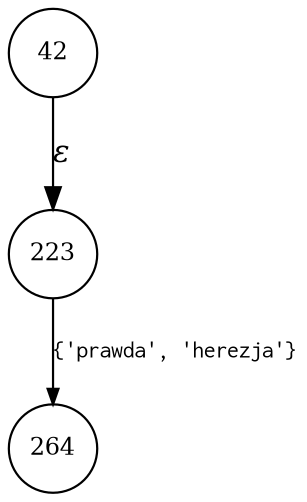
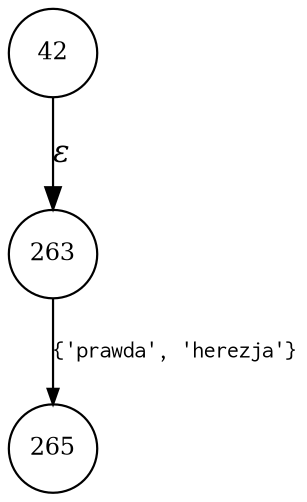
(53, 254) -> (53, 254)
(53, 449) -> (53, 449)
